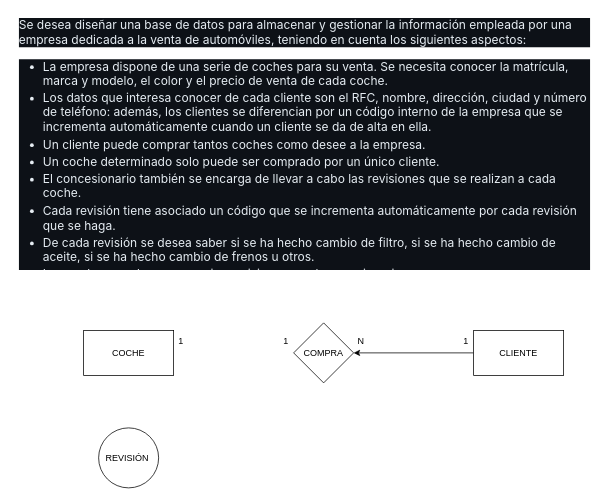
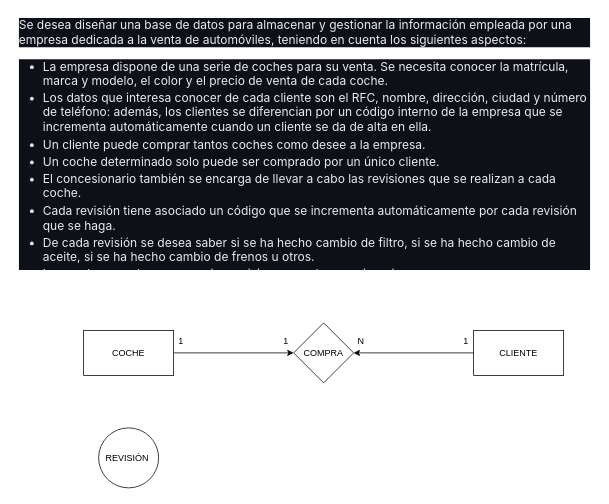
none -> (287, 353)
